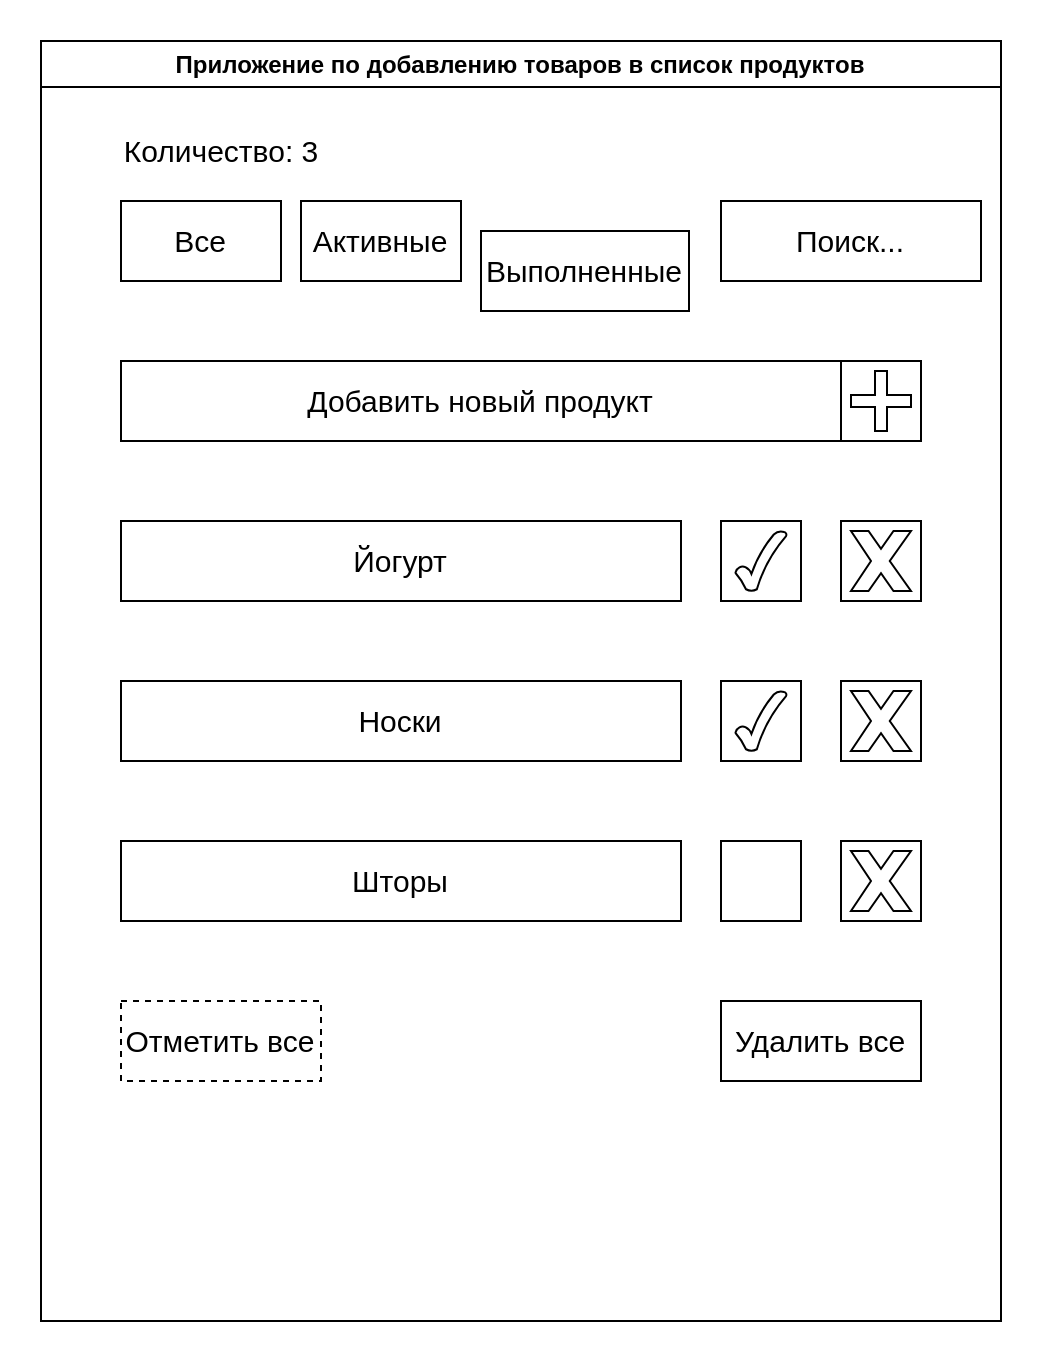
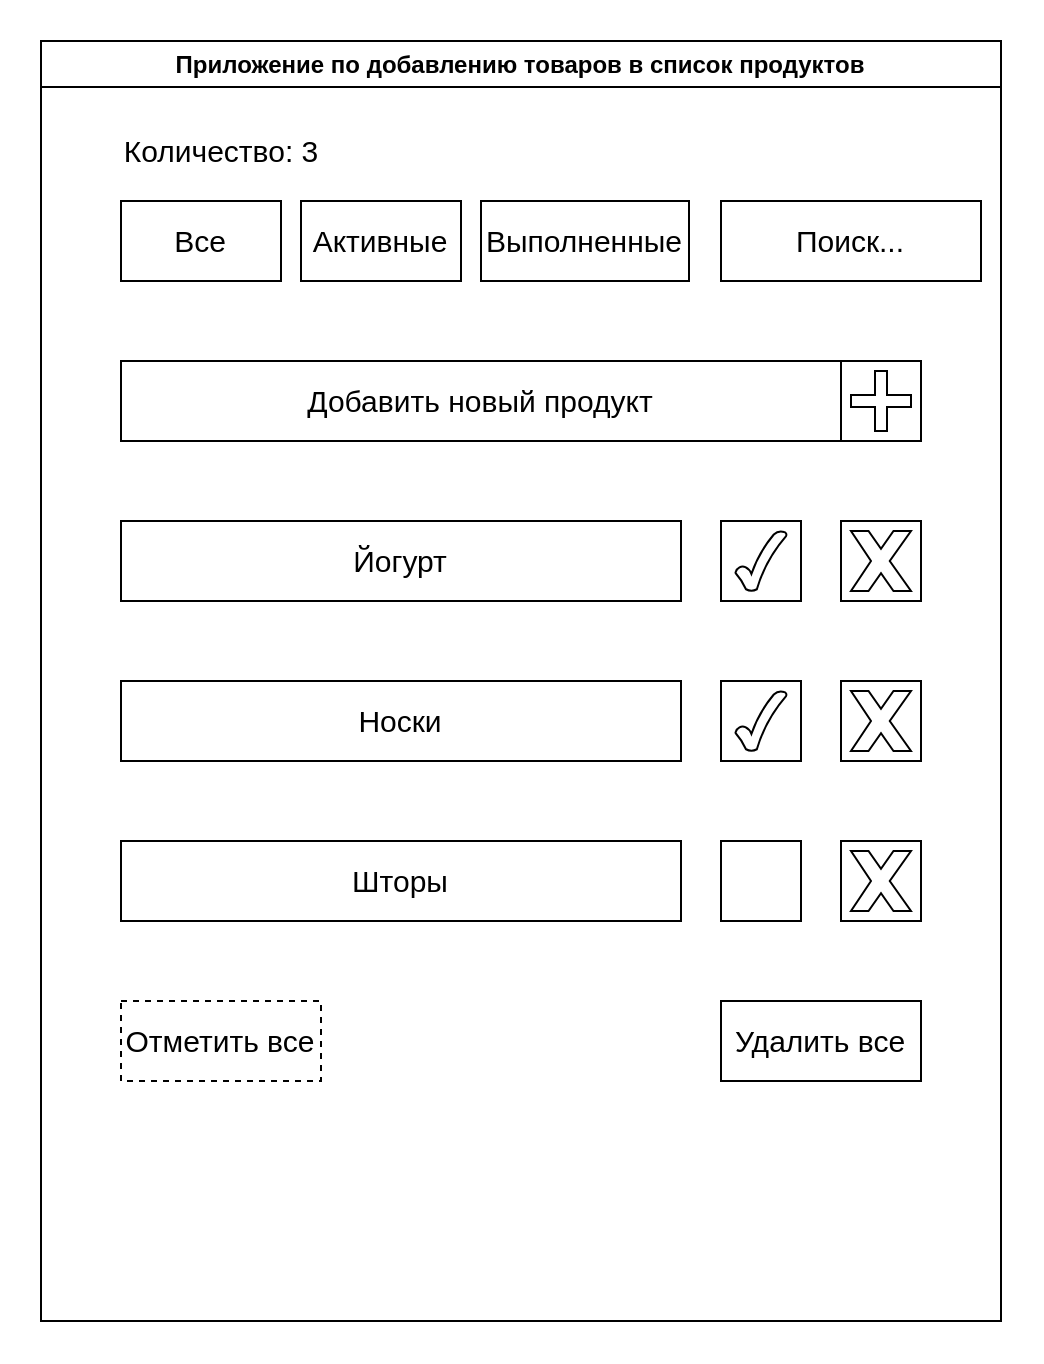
(585, 271) -> (585, 241)
